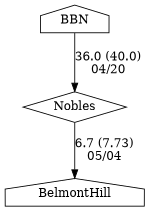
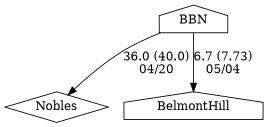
(75, 146) -> (194, 58)
